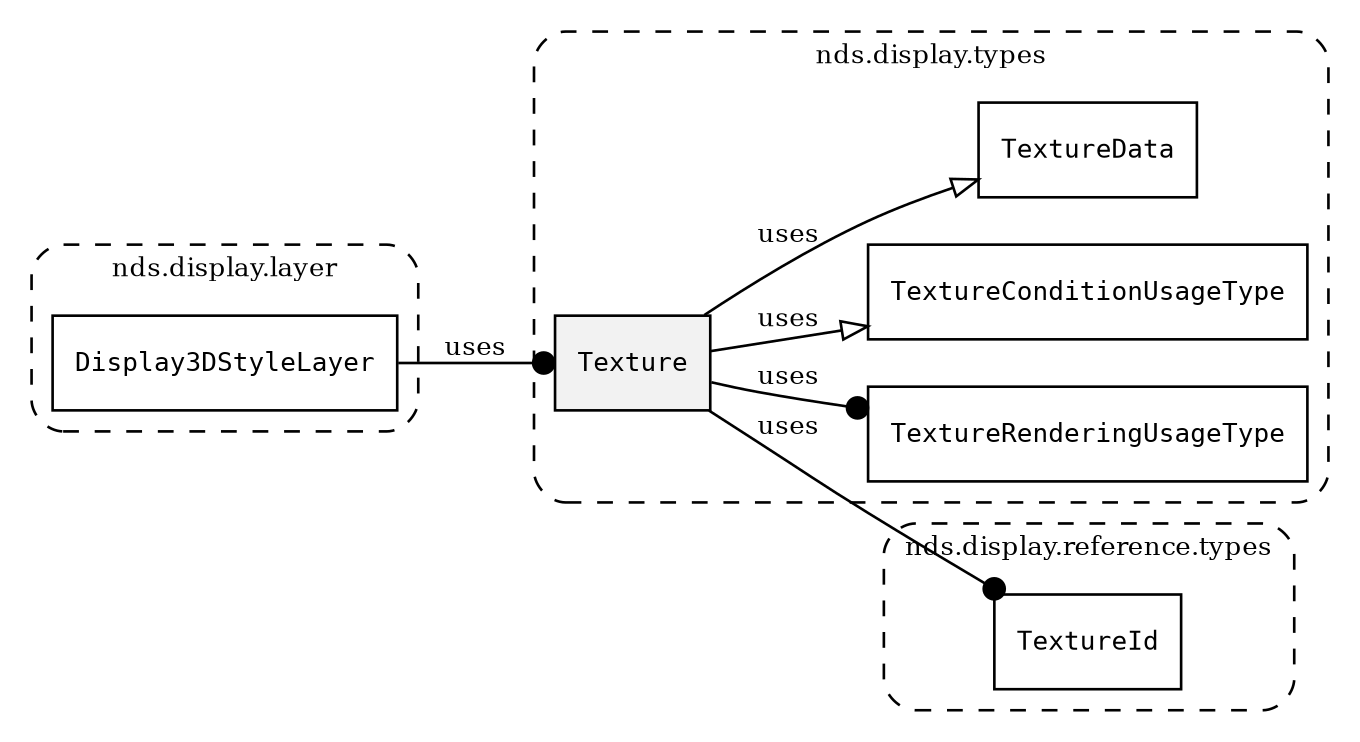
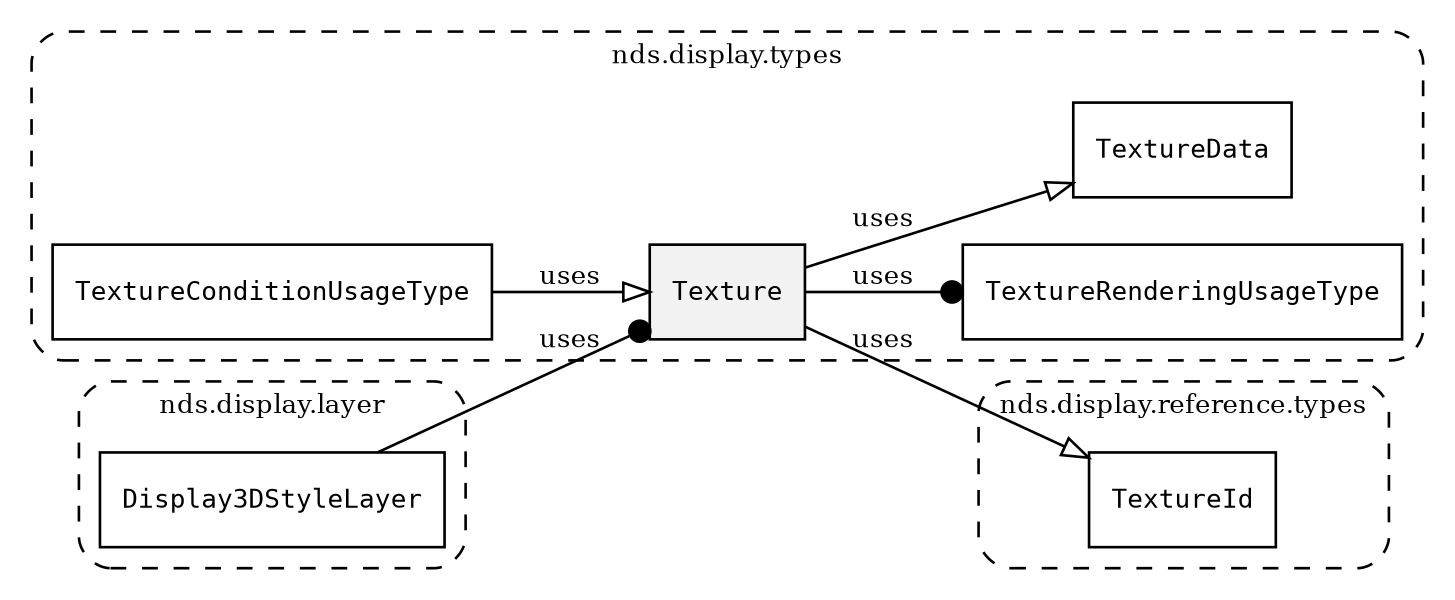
(776, 341) -> (558, 292)
(825, 486) -> (935, 387)
